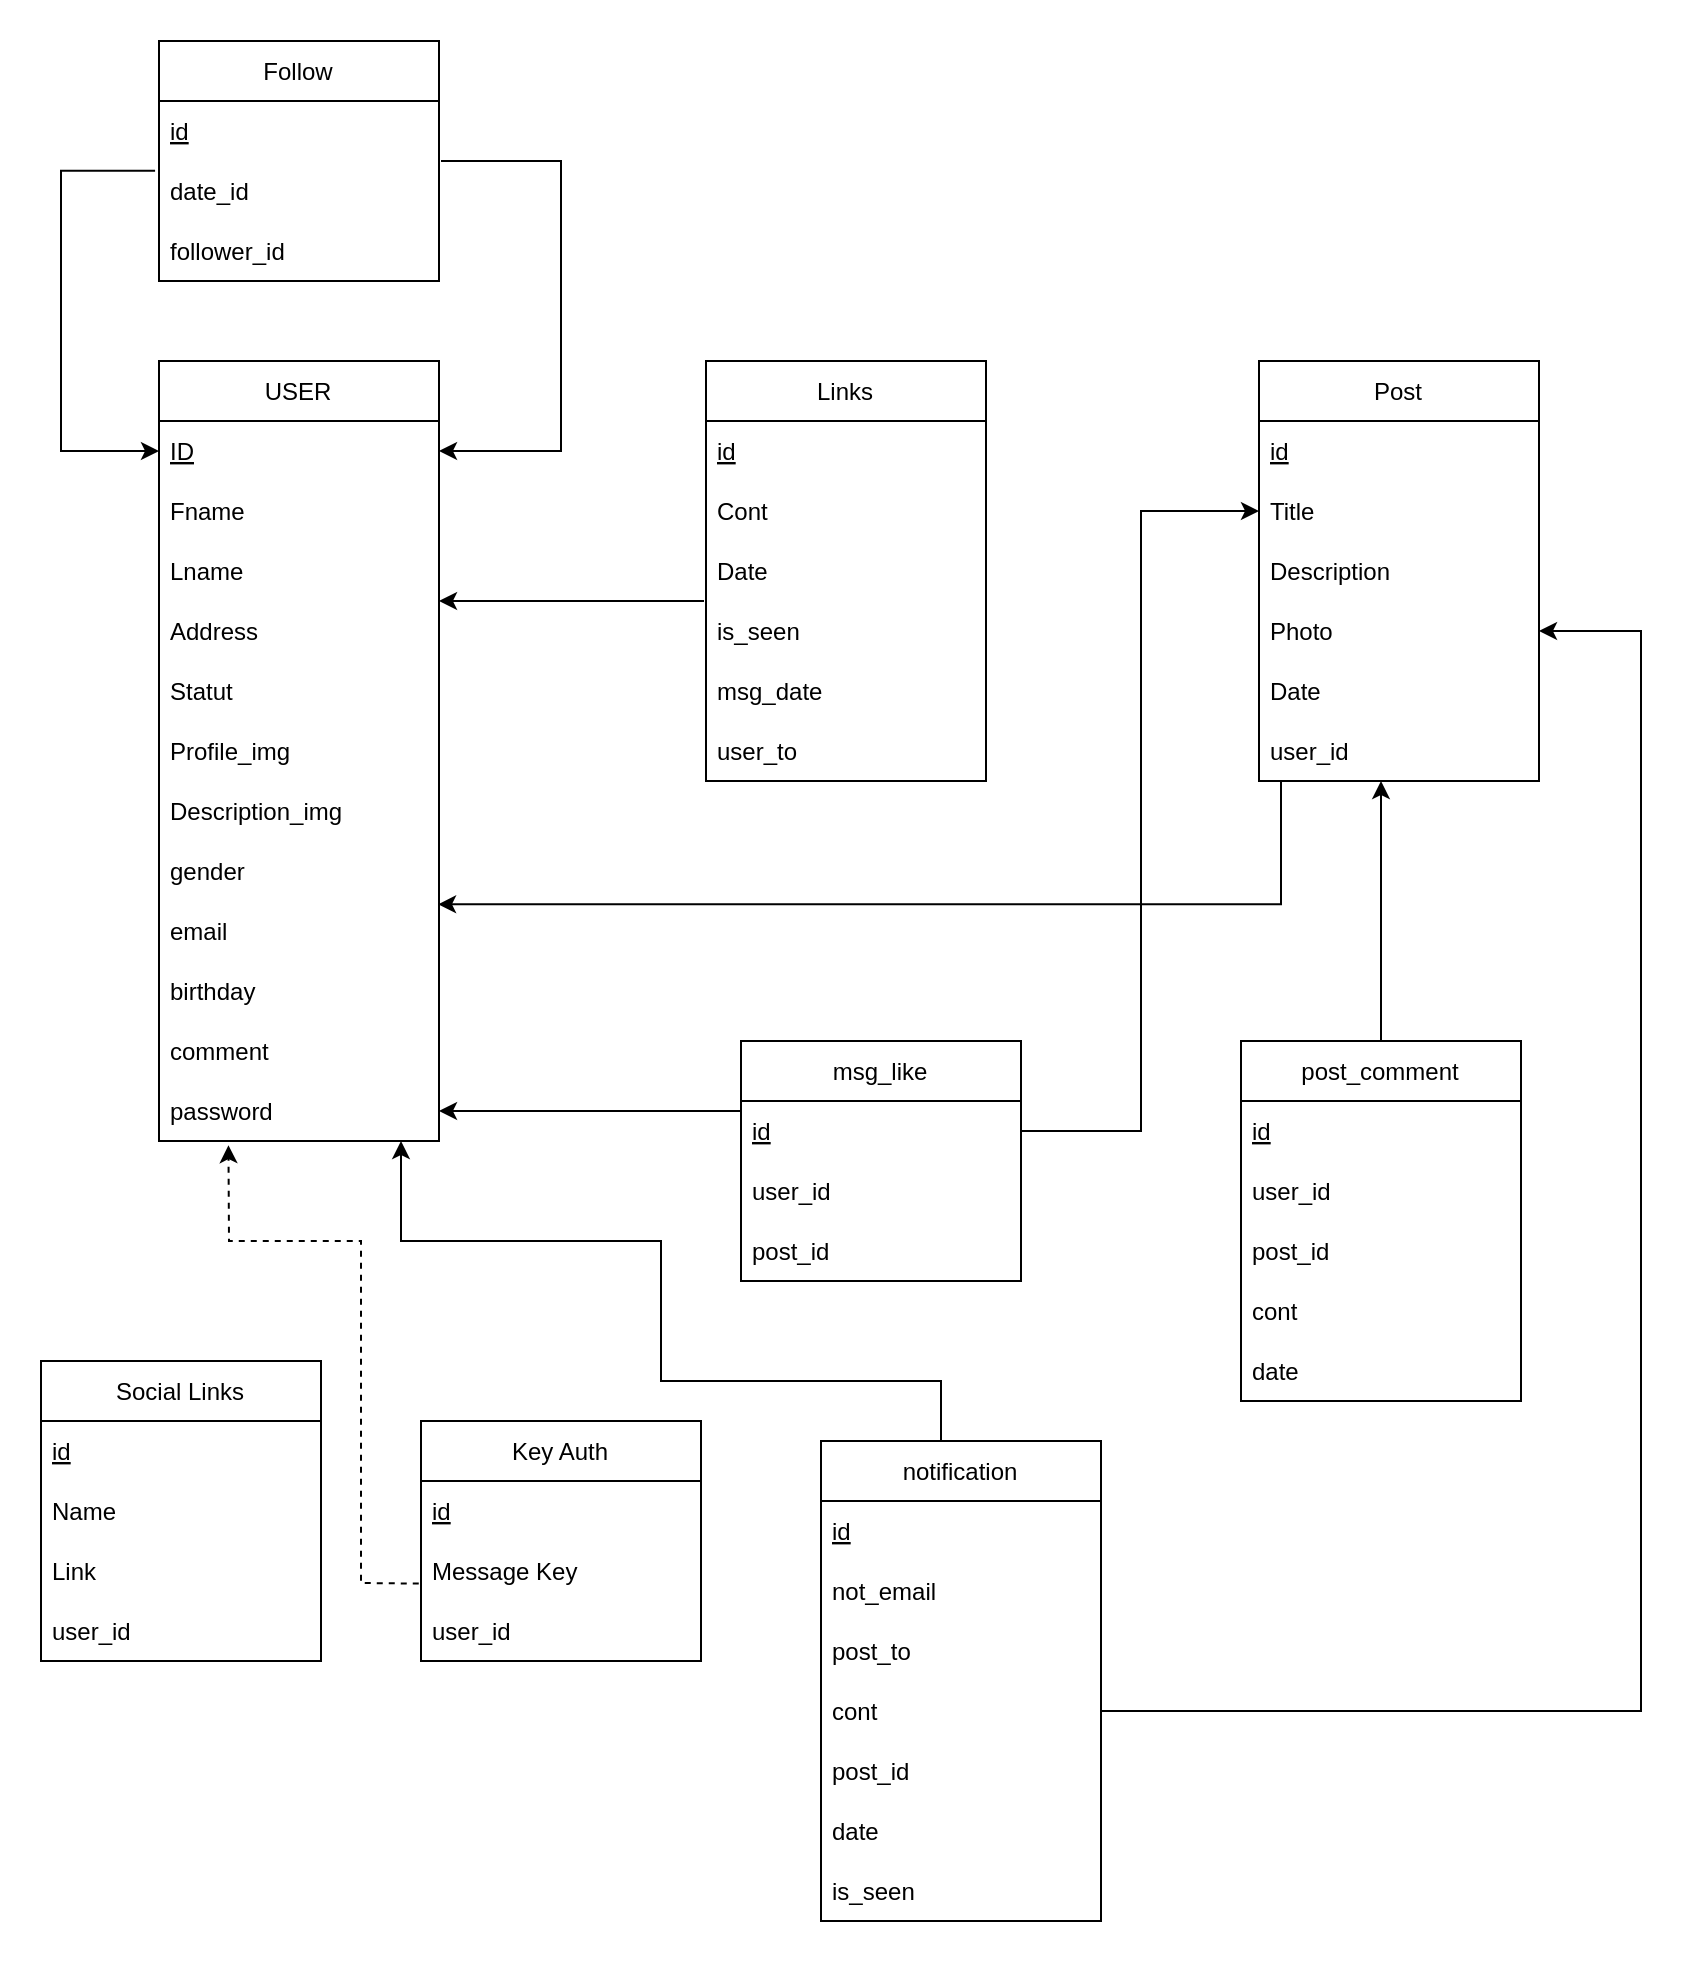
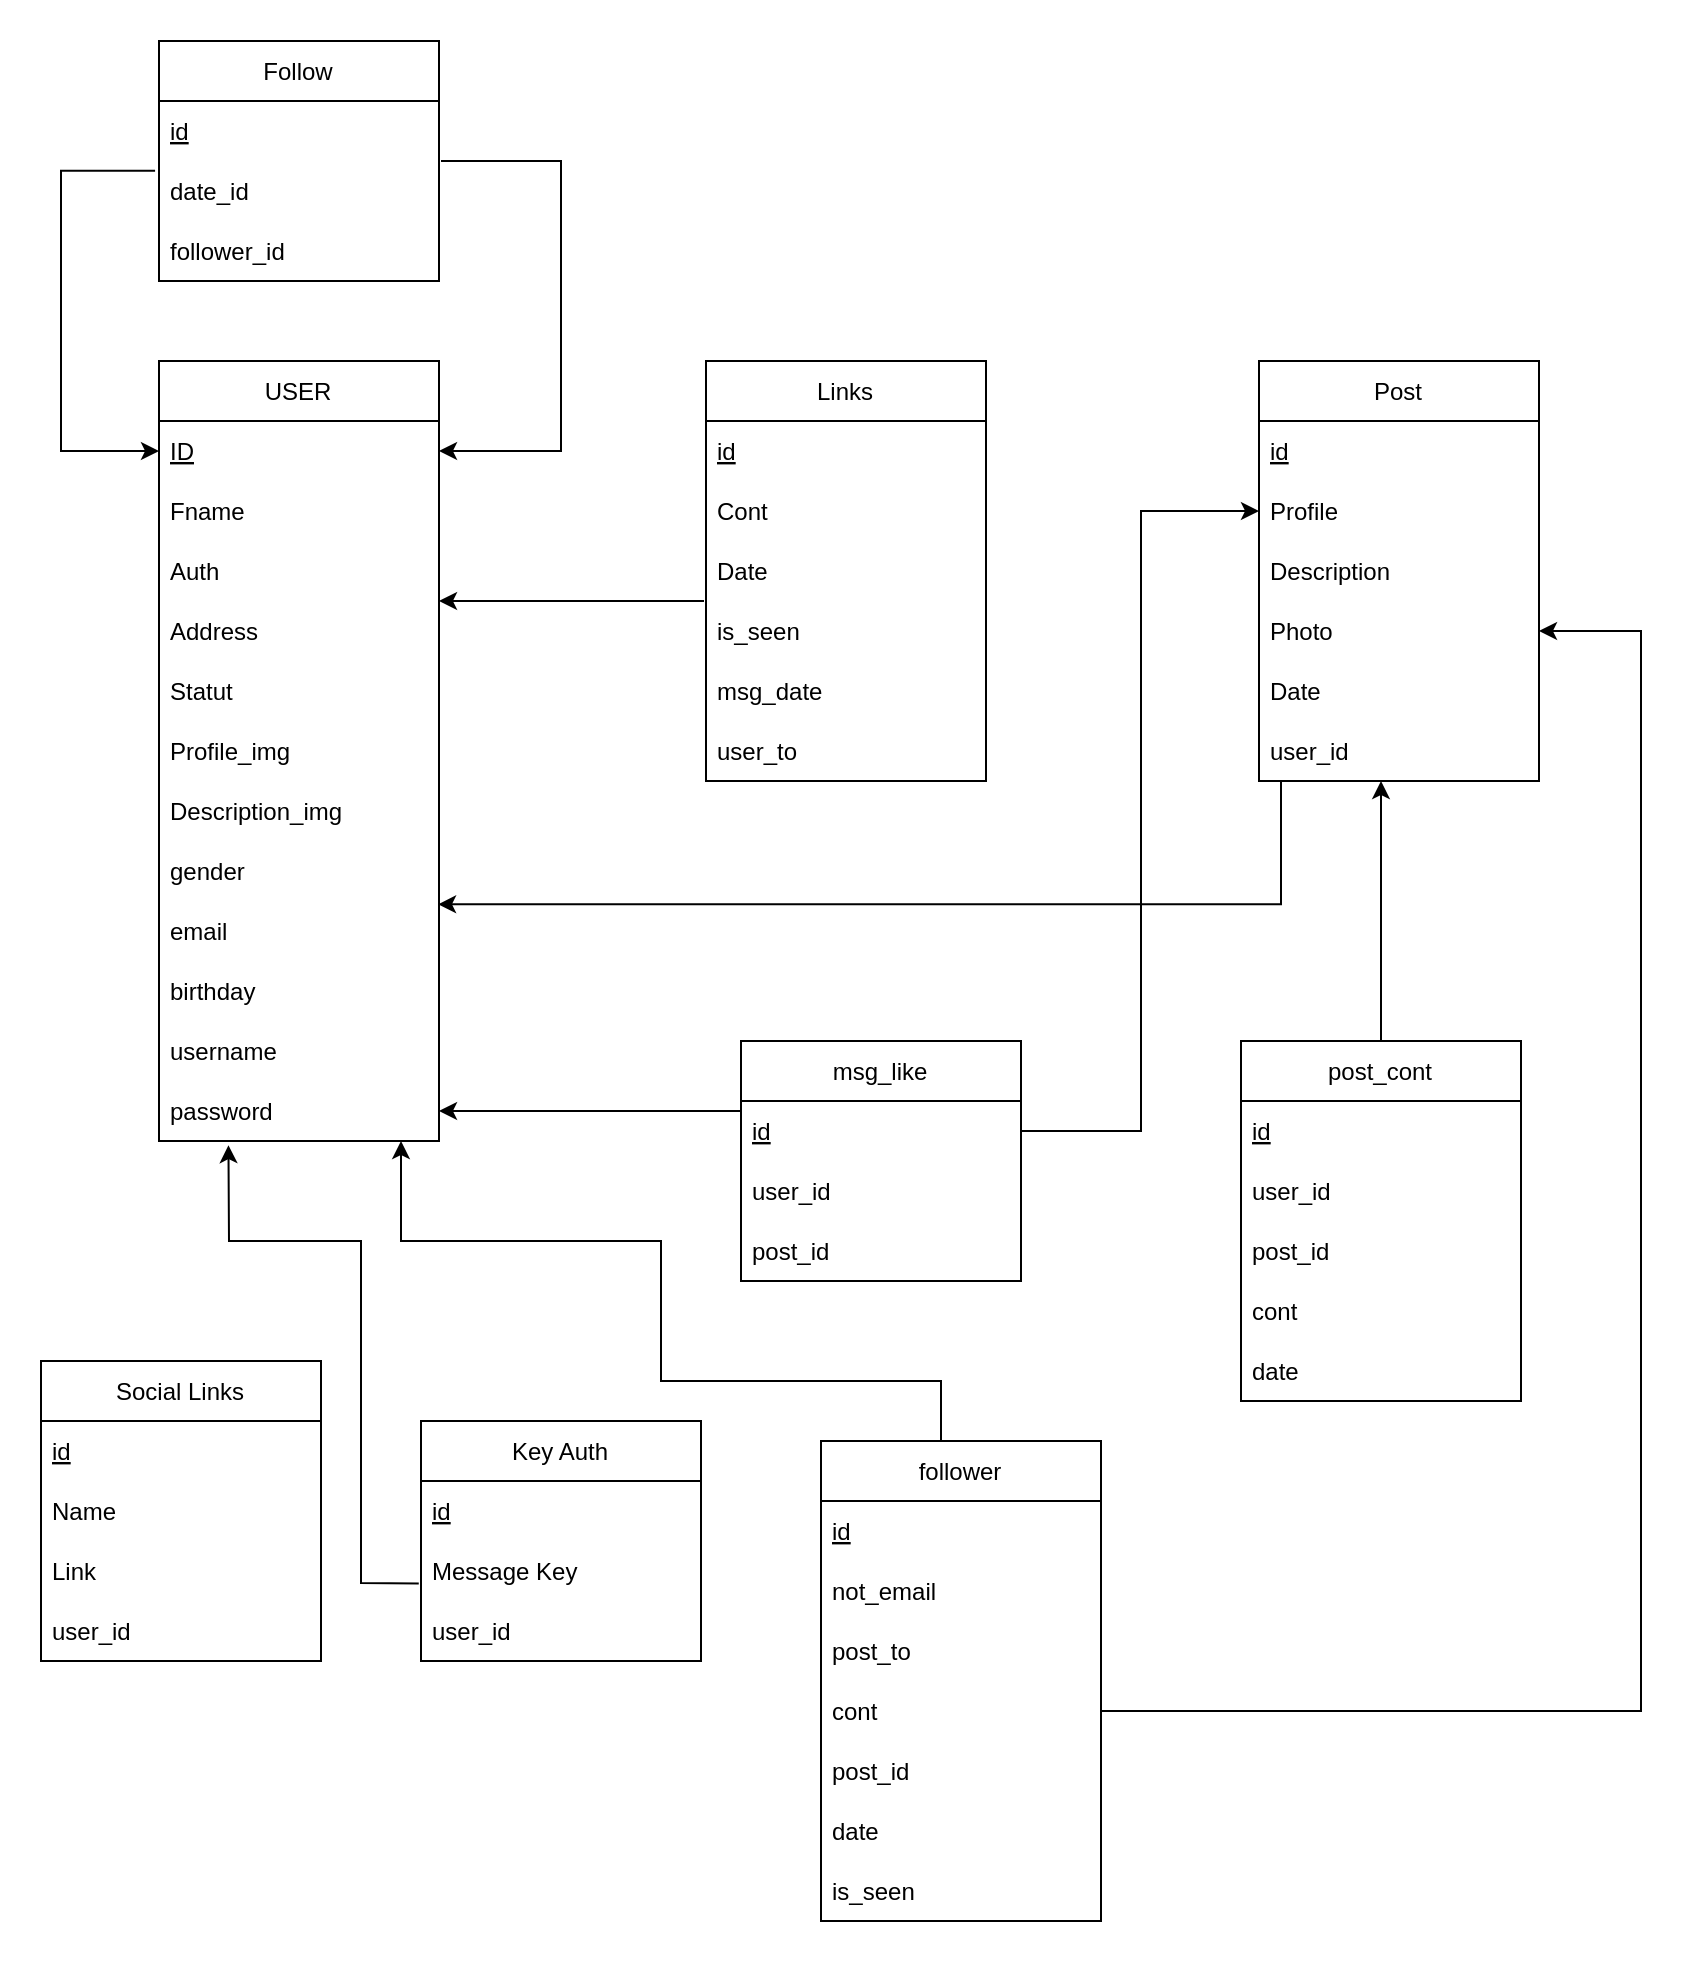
(1297, 512) -> (1311, 512)
(204, 572) -> (197, 572)
(217, 1052) -> (224, 1052)
(1380, 1072) -> (1380, 1072)
(361, 1331) -> (361, 1331)
(960, 1472) -> (960, 1472)
